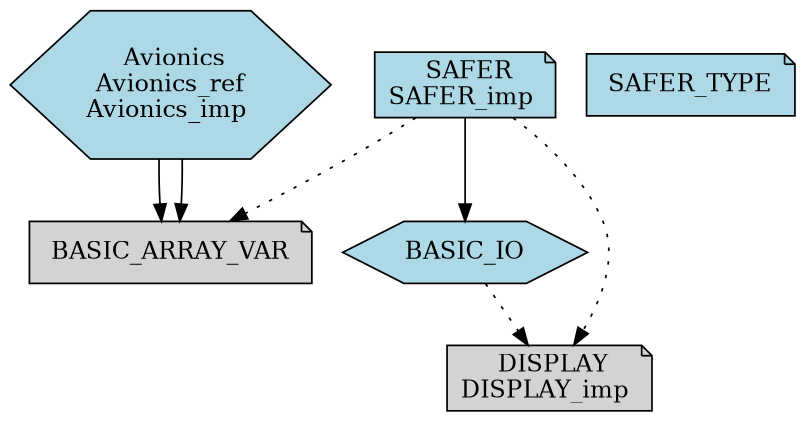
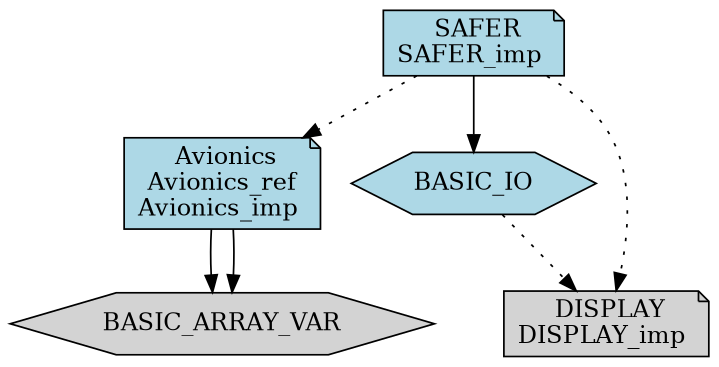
(171, 85) -> (222, 183)
(691, 85) -> none
(332, 168) -> (368, 103)
(171, 252) -> (222, 324)
